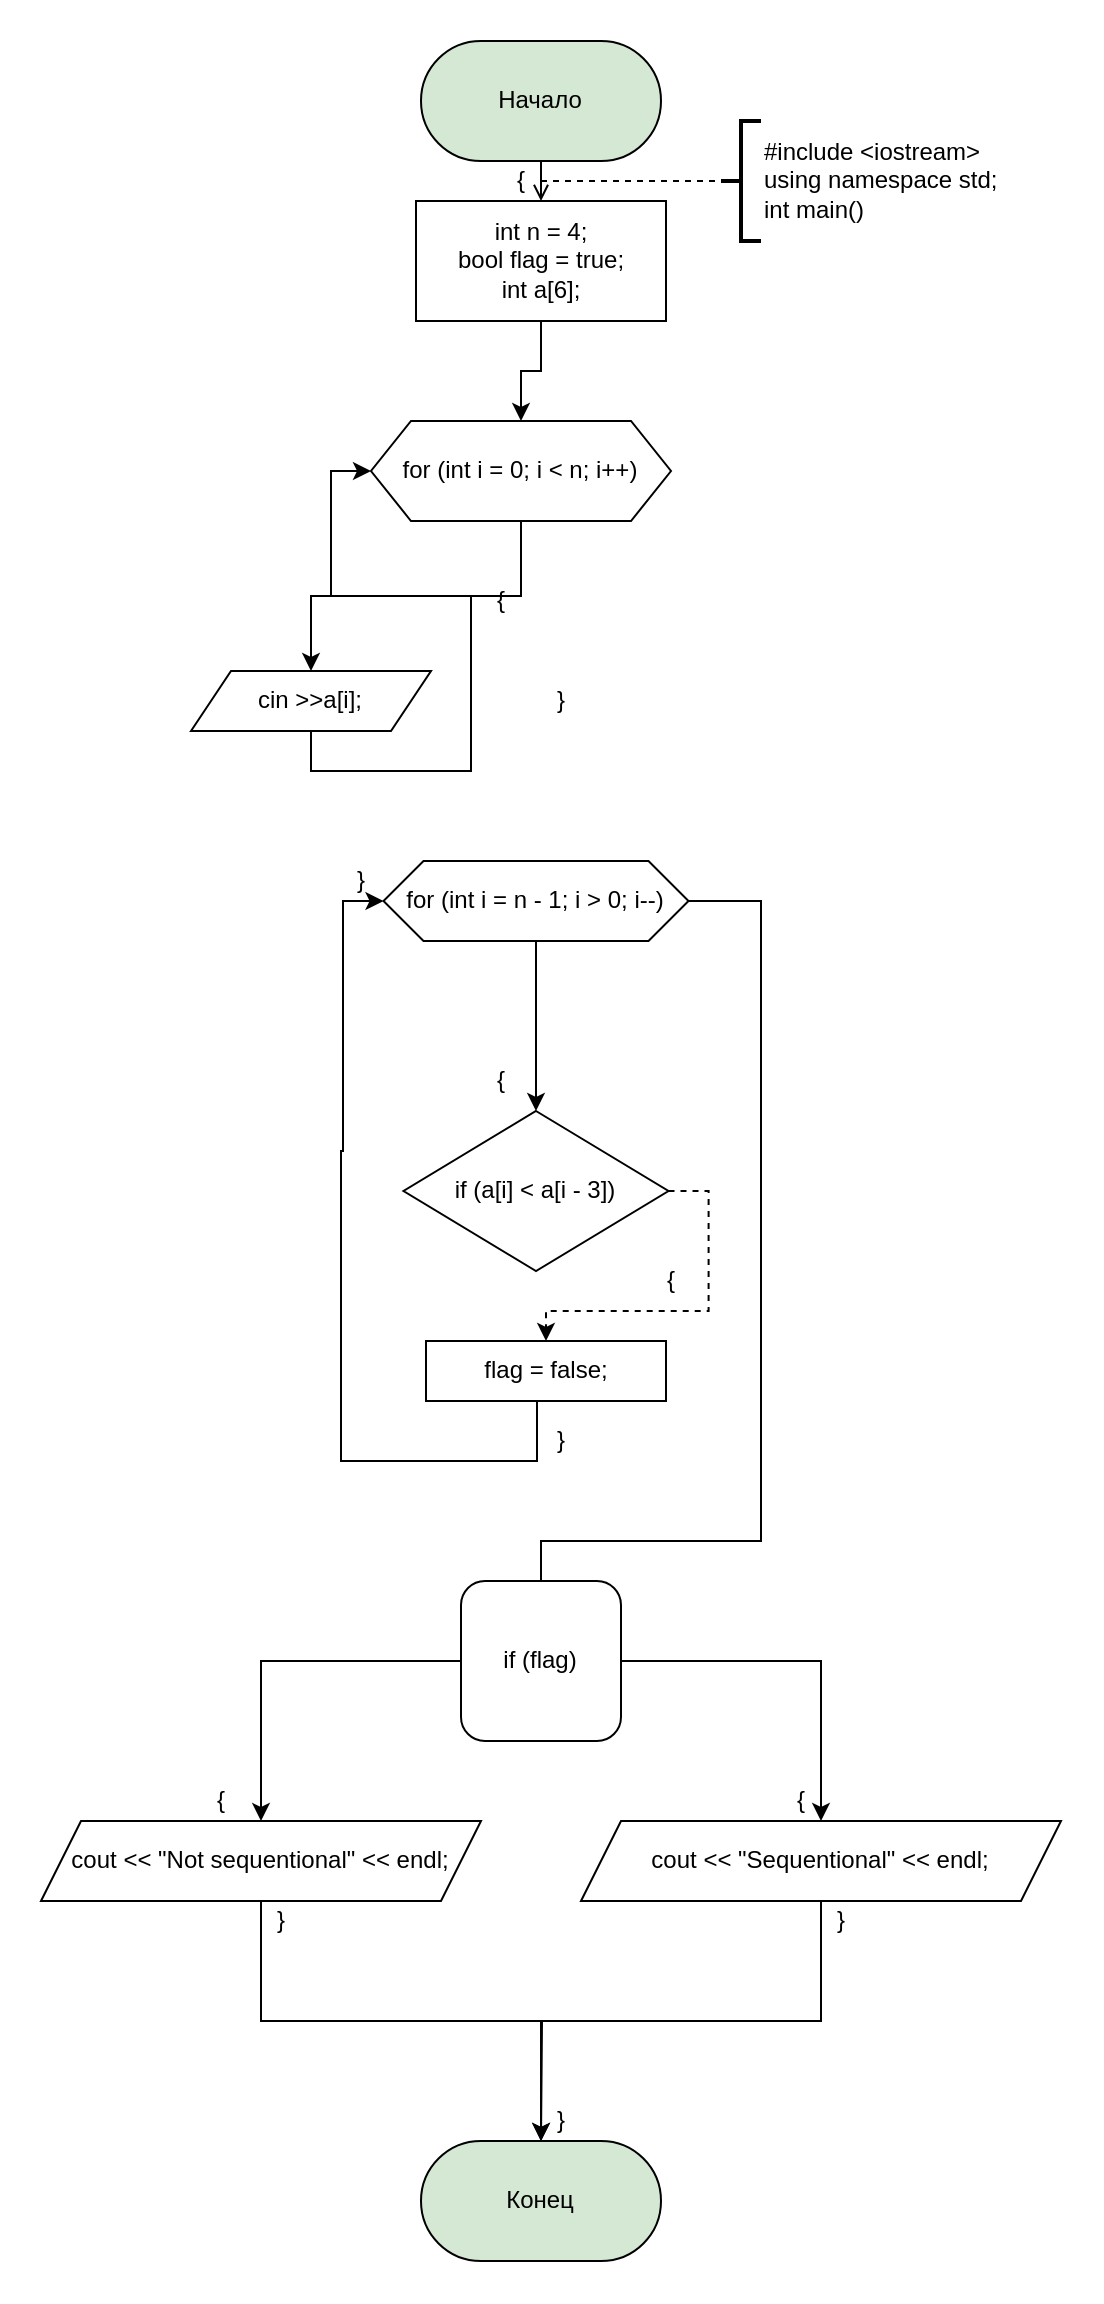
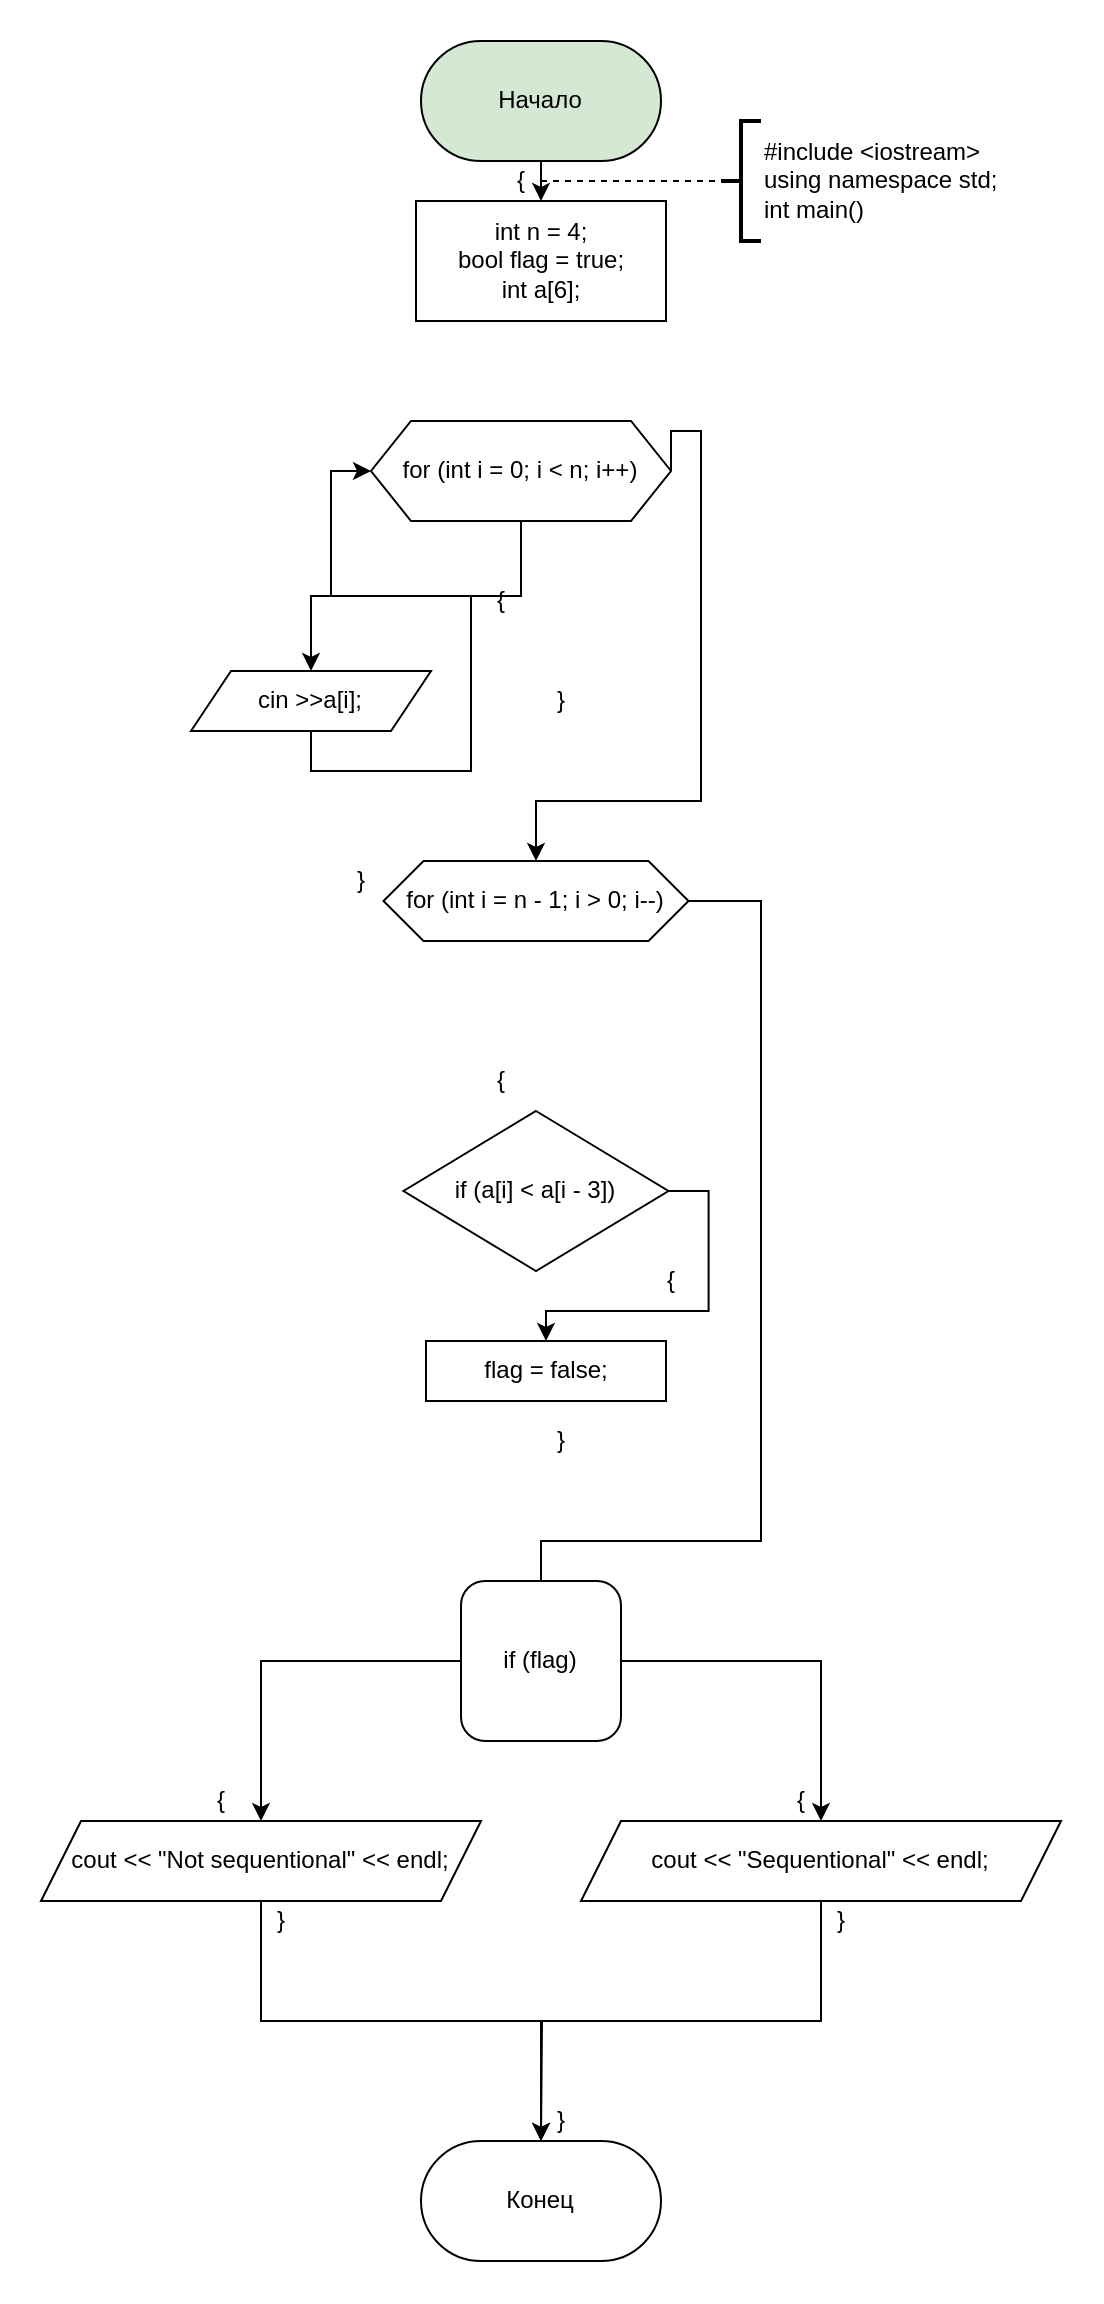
(541, 189) -> (541, 186)
(538, 371) -> none
none -> (701, 687)
(536, 1019) -> none
(341, 1296) -> none
(699, 1311) -> (699, 1311)
(541, 2201) -> (541, 2201)
